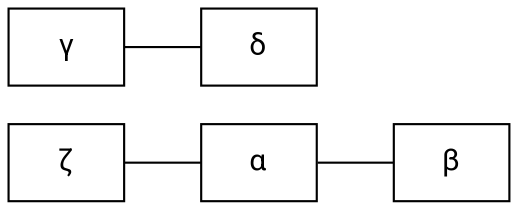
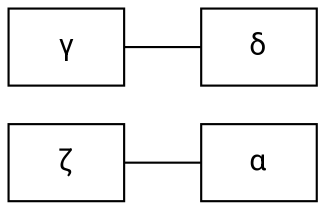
(452, 163) -> none
